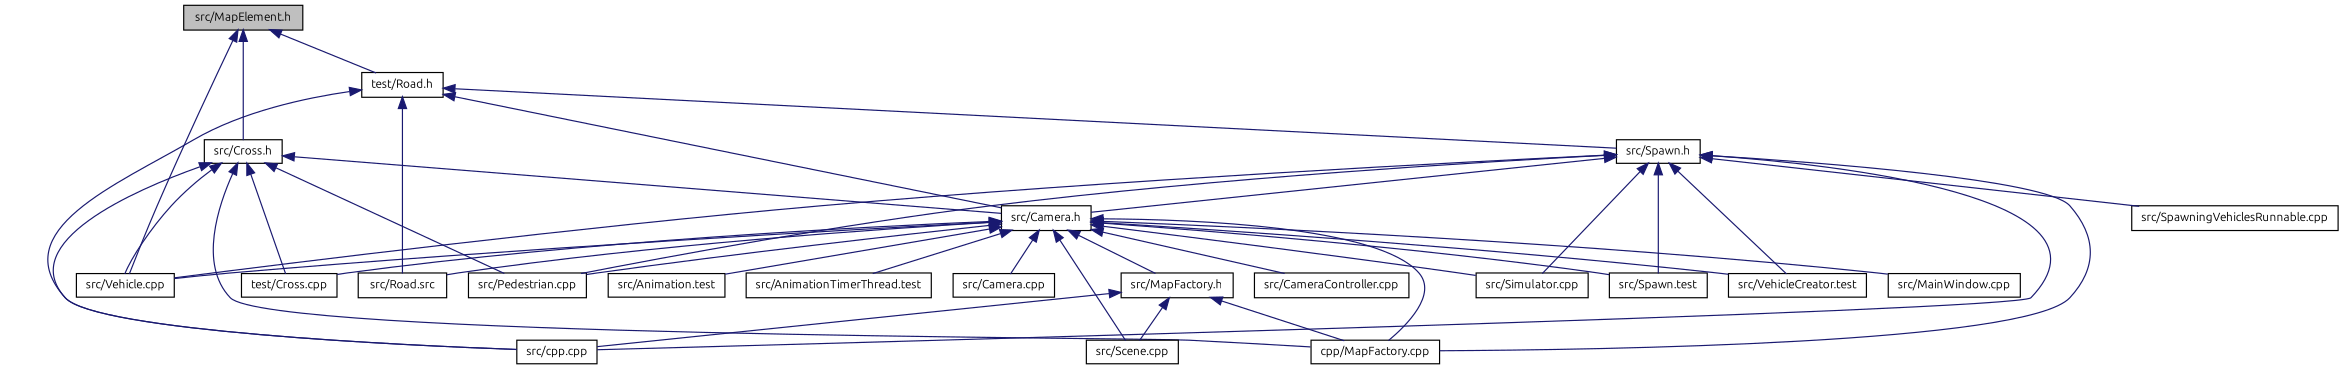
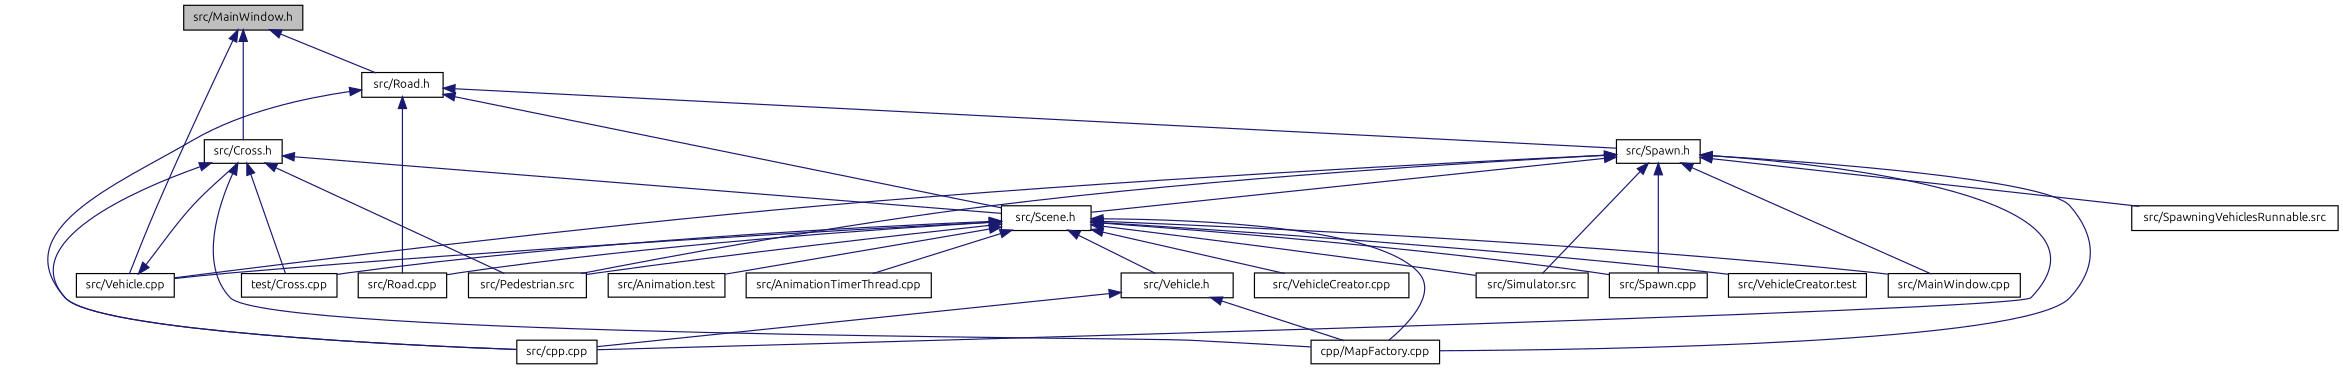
(243, 18) -> (243, 18)
(402, 85) -> (402, 85)
(162, 217) -> (188, 211)
(1046, 218) -> (1046, 218)
(2235, 218) -> (2235, 218)
(1732, 223) -> (1812, 221)
(402, 285) -> (402, 285)
(527, 285) -> (527, 285)
(839, 285) -> (839, 285)
(1004, 285) -> none
(1177, 285) -> (1177, 285)
(1332, 285) -> (1332, 285)
(1532, 285) -> (1532, 285)
(1658, 285) -> (1658, 285)
(1132, 352) -> none
